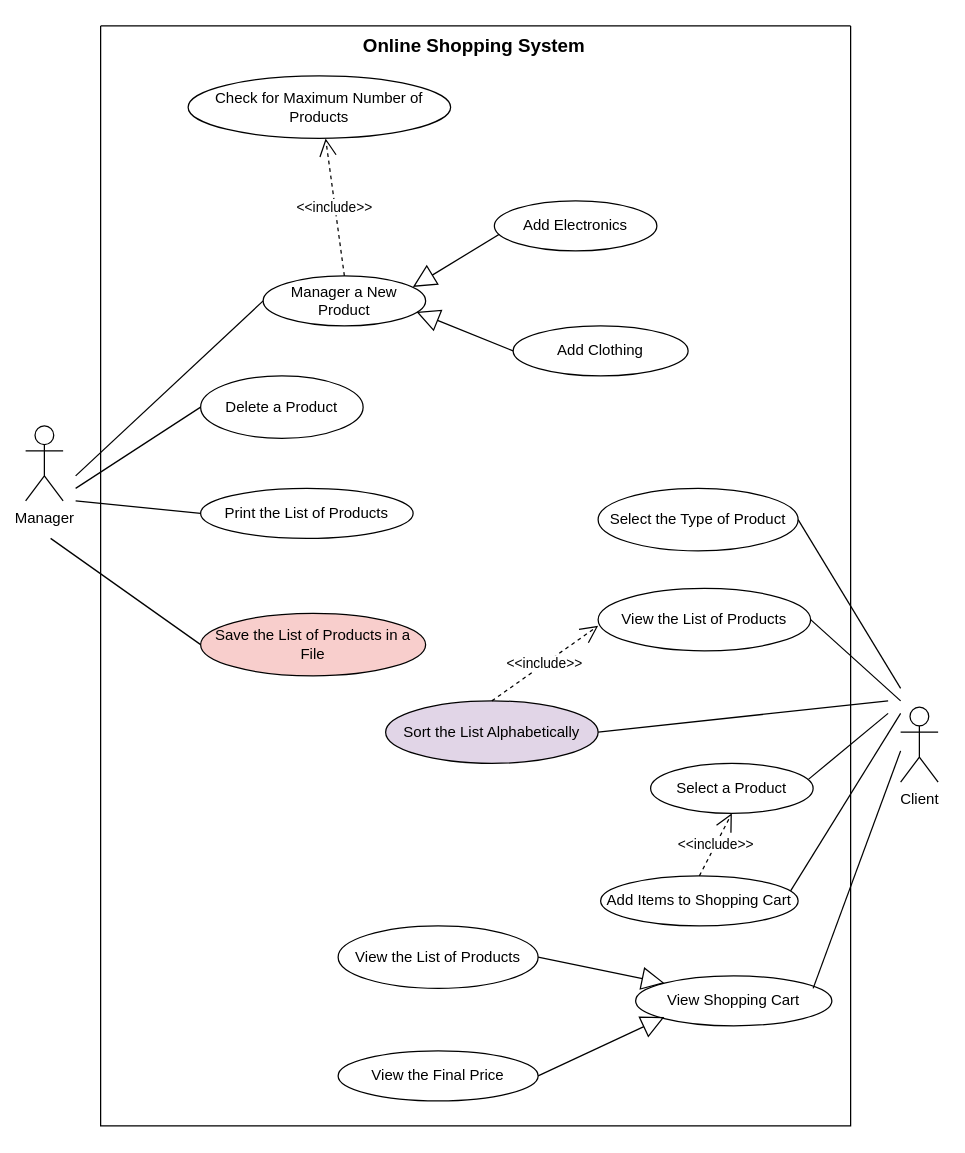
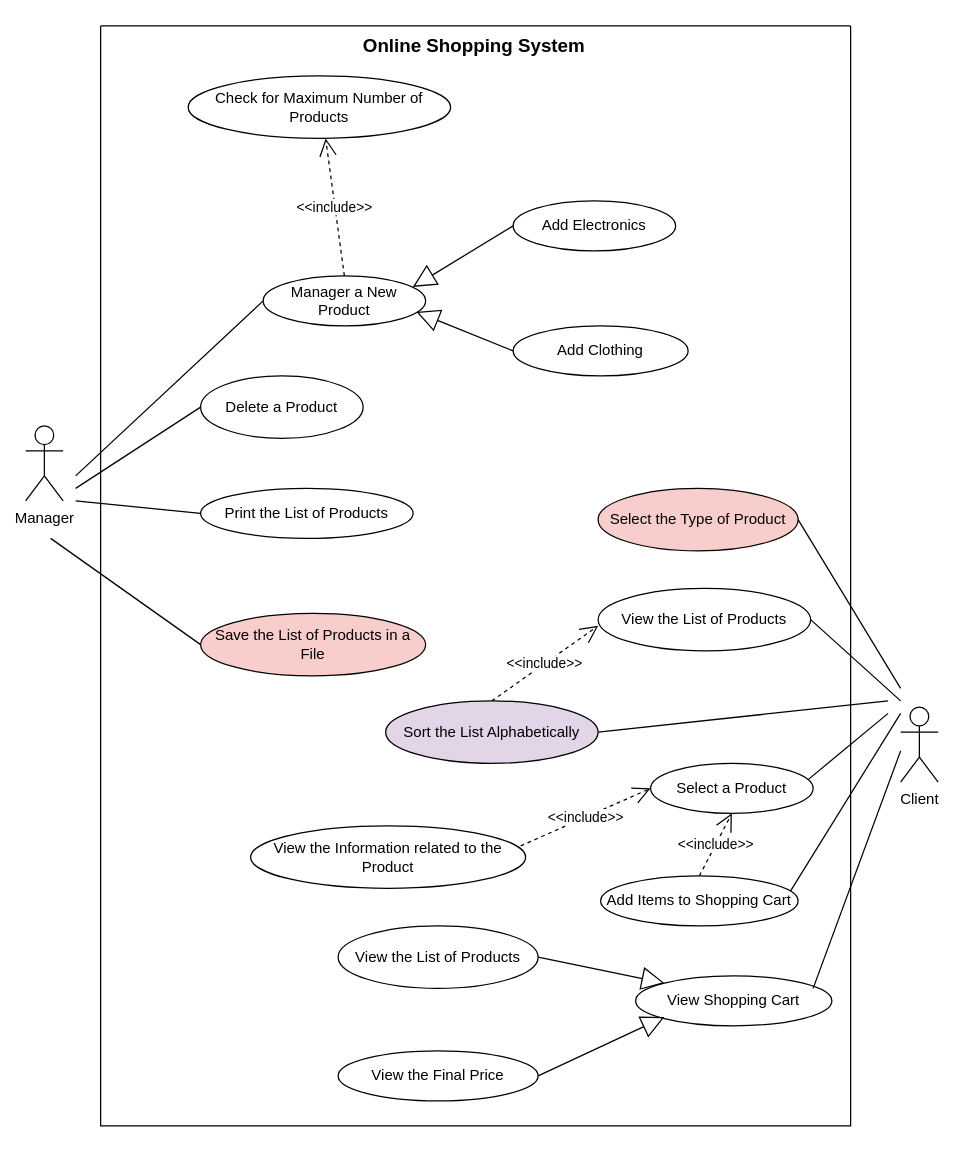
(576, 226) -> (594, 226)
(698, 519) -> (698, 519)
none -> (584, 818)
none -> (388, 857)
